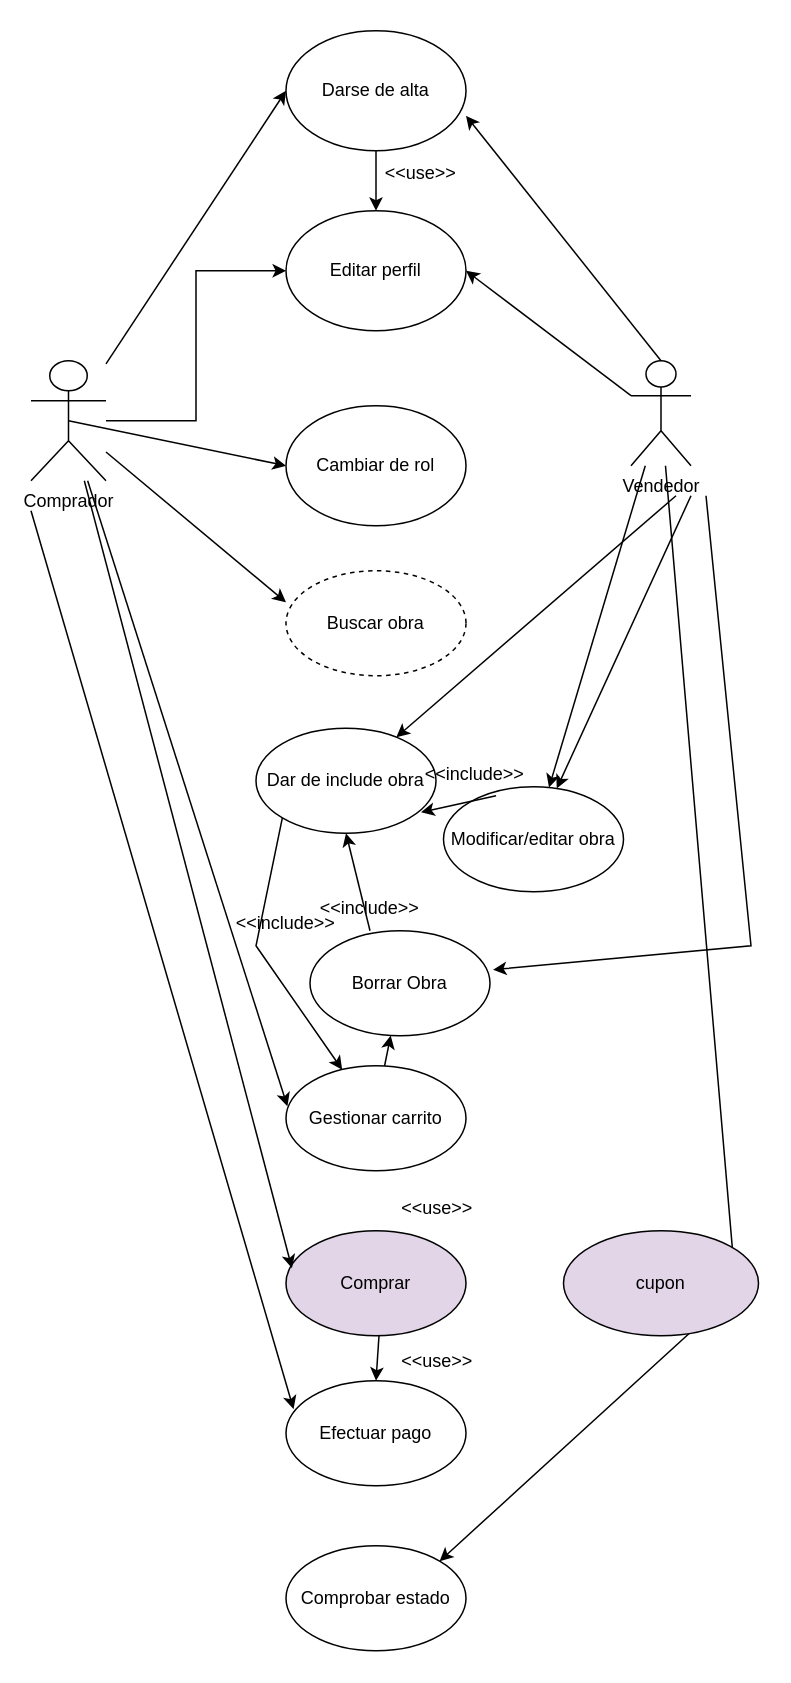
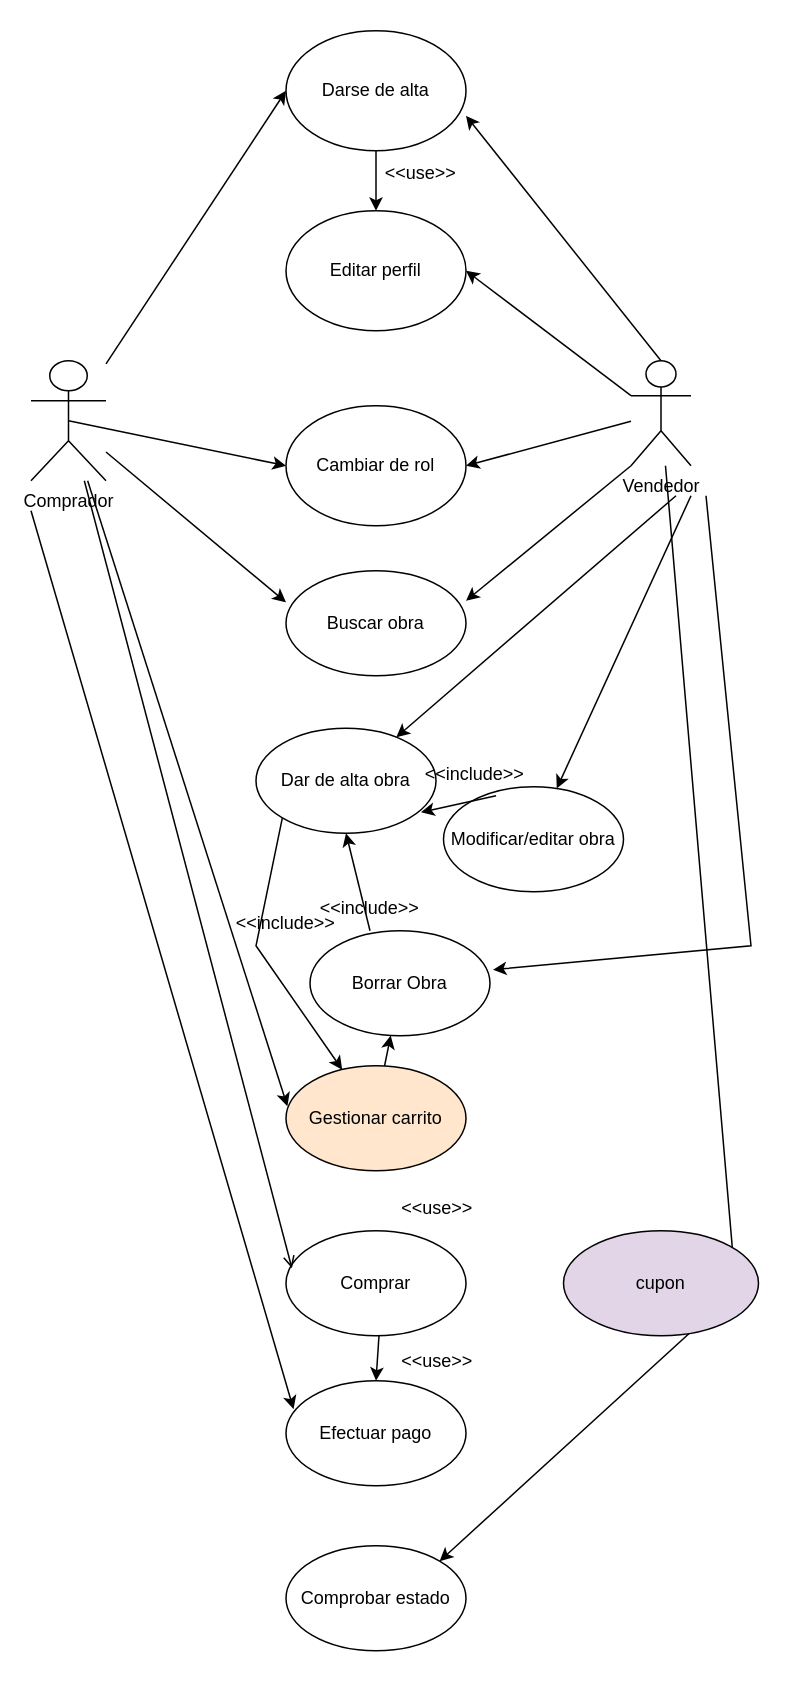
(196, 351) -> none
none -> (552, 531)
(376, 623) -> (376, 623)
(586, 661) -> (553, 442)
(346, 781) -> (346, 781)
(376, 1118) -> (376, 1118)
(289, 1257) -> (289, 1259)
(376, 1283) -> (376, 1283)
